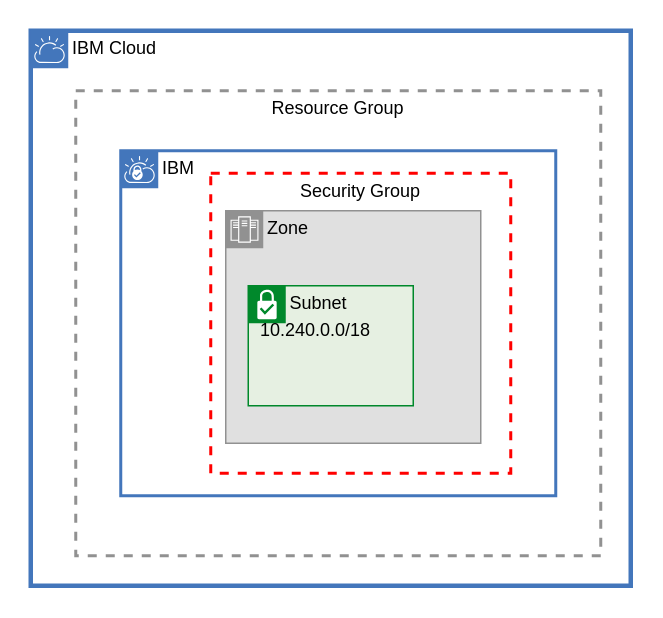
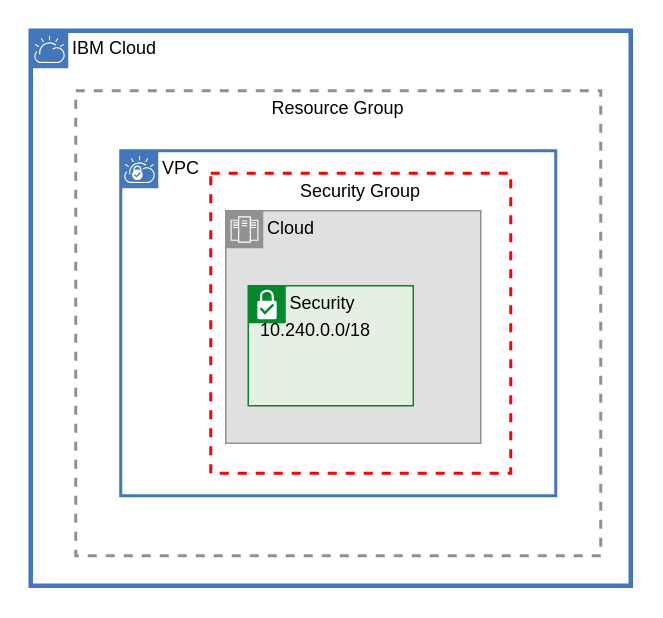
(178, 169) -> (178, 169)
(288, 229) -> (291, 229)
(320, 304) -> (328, 304)
